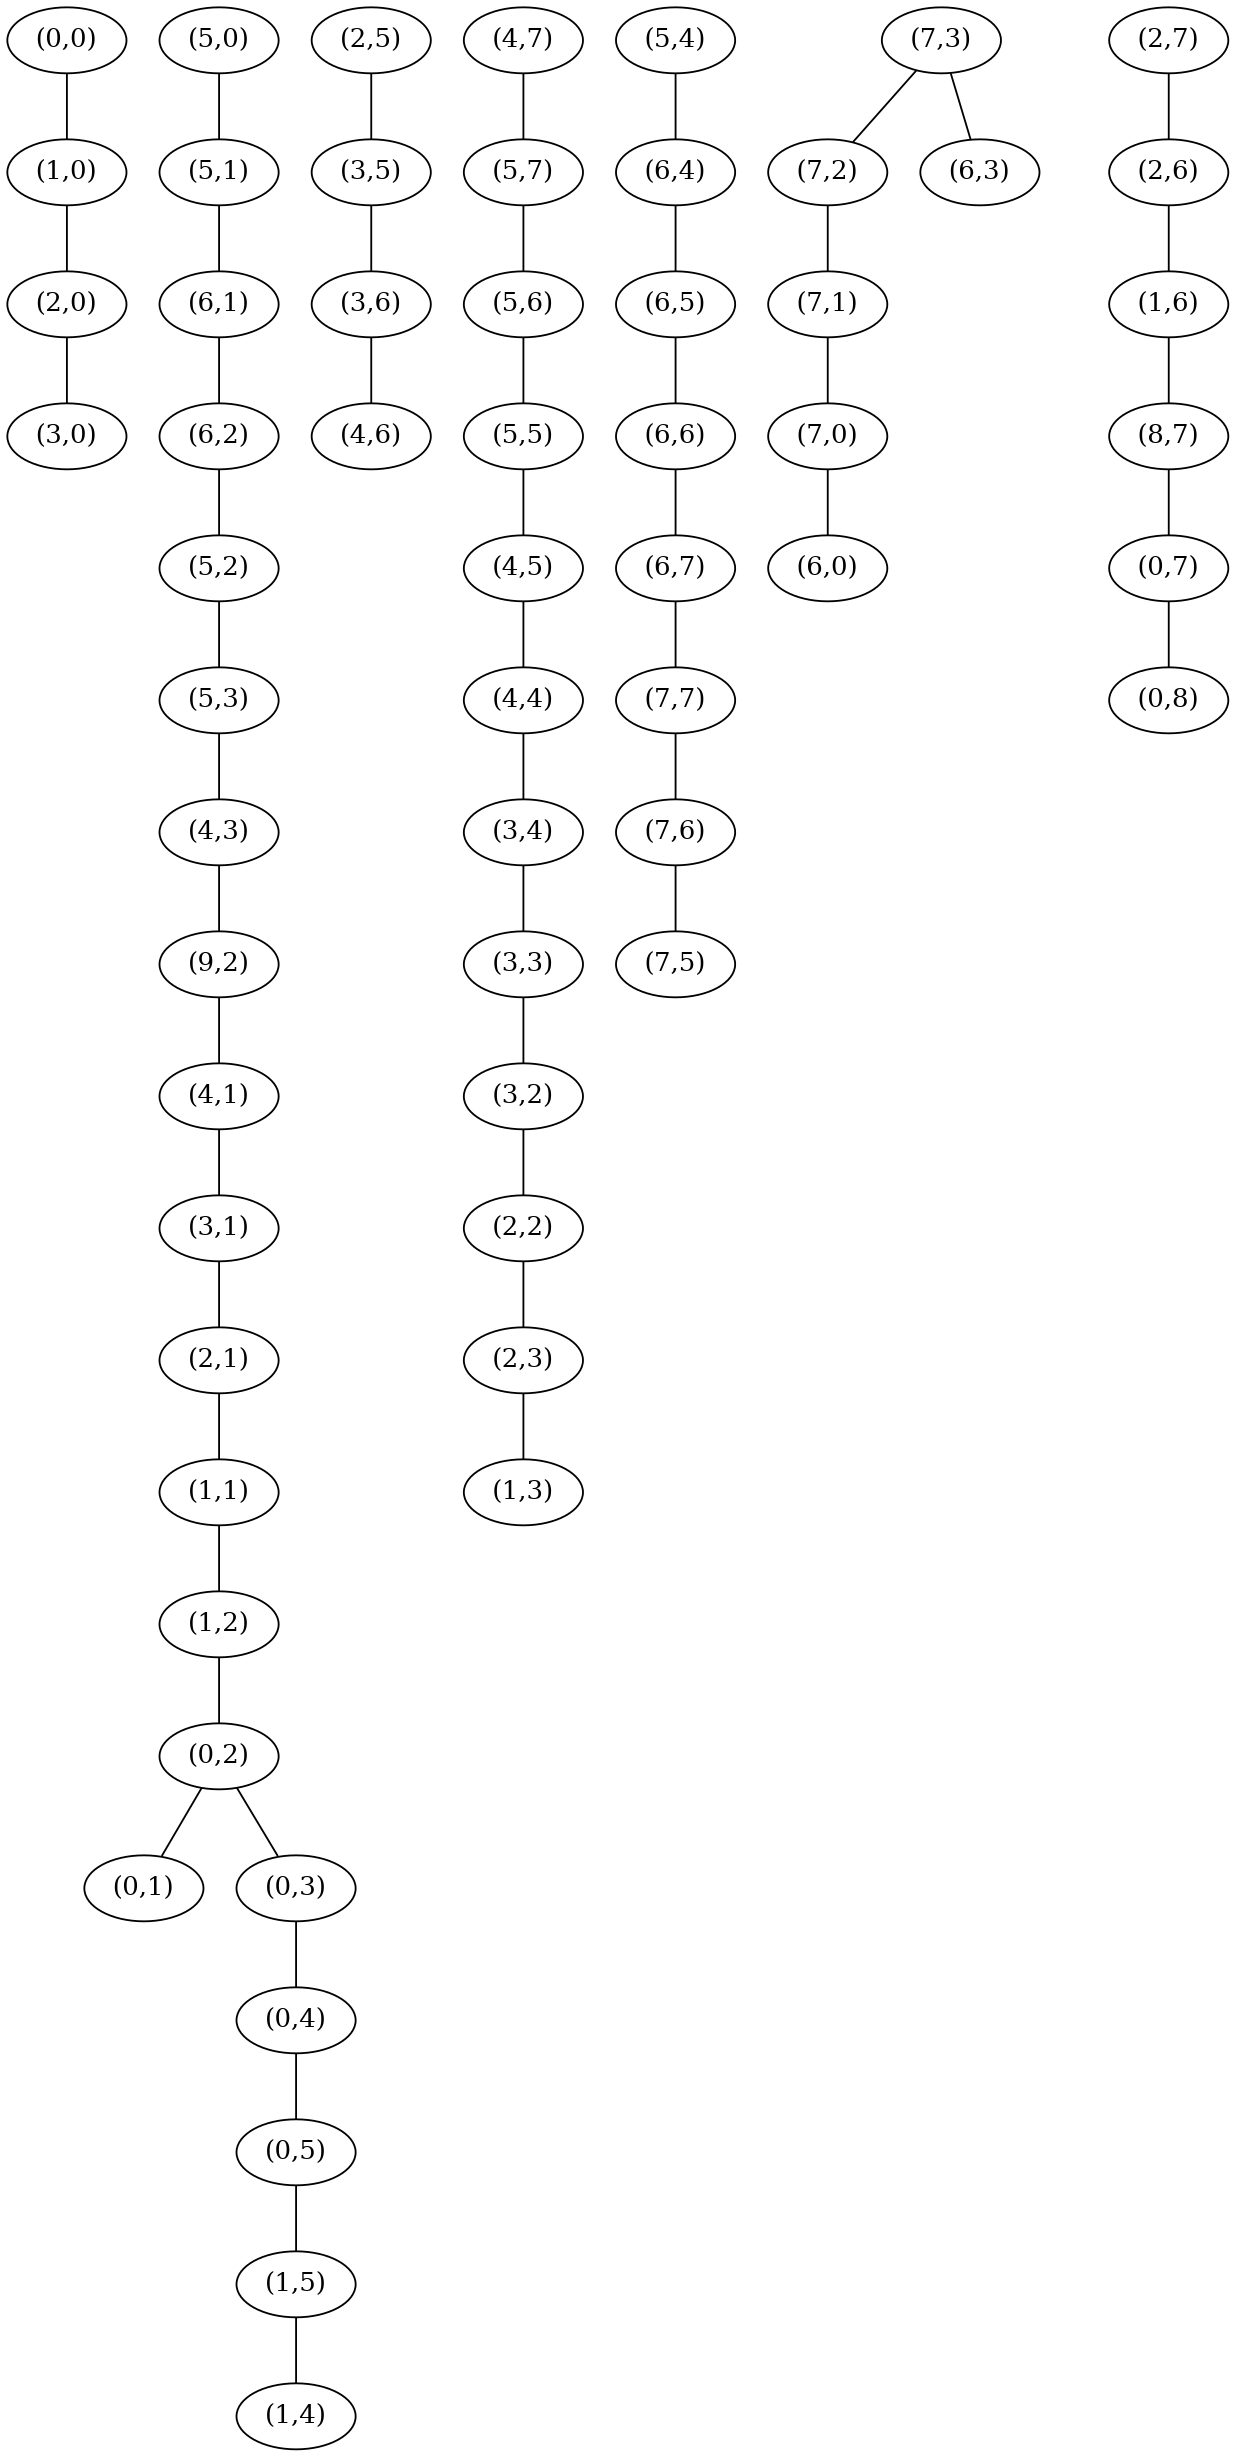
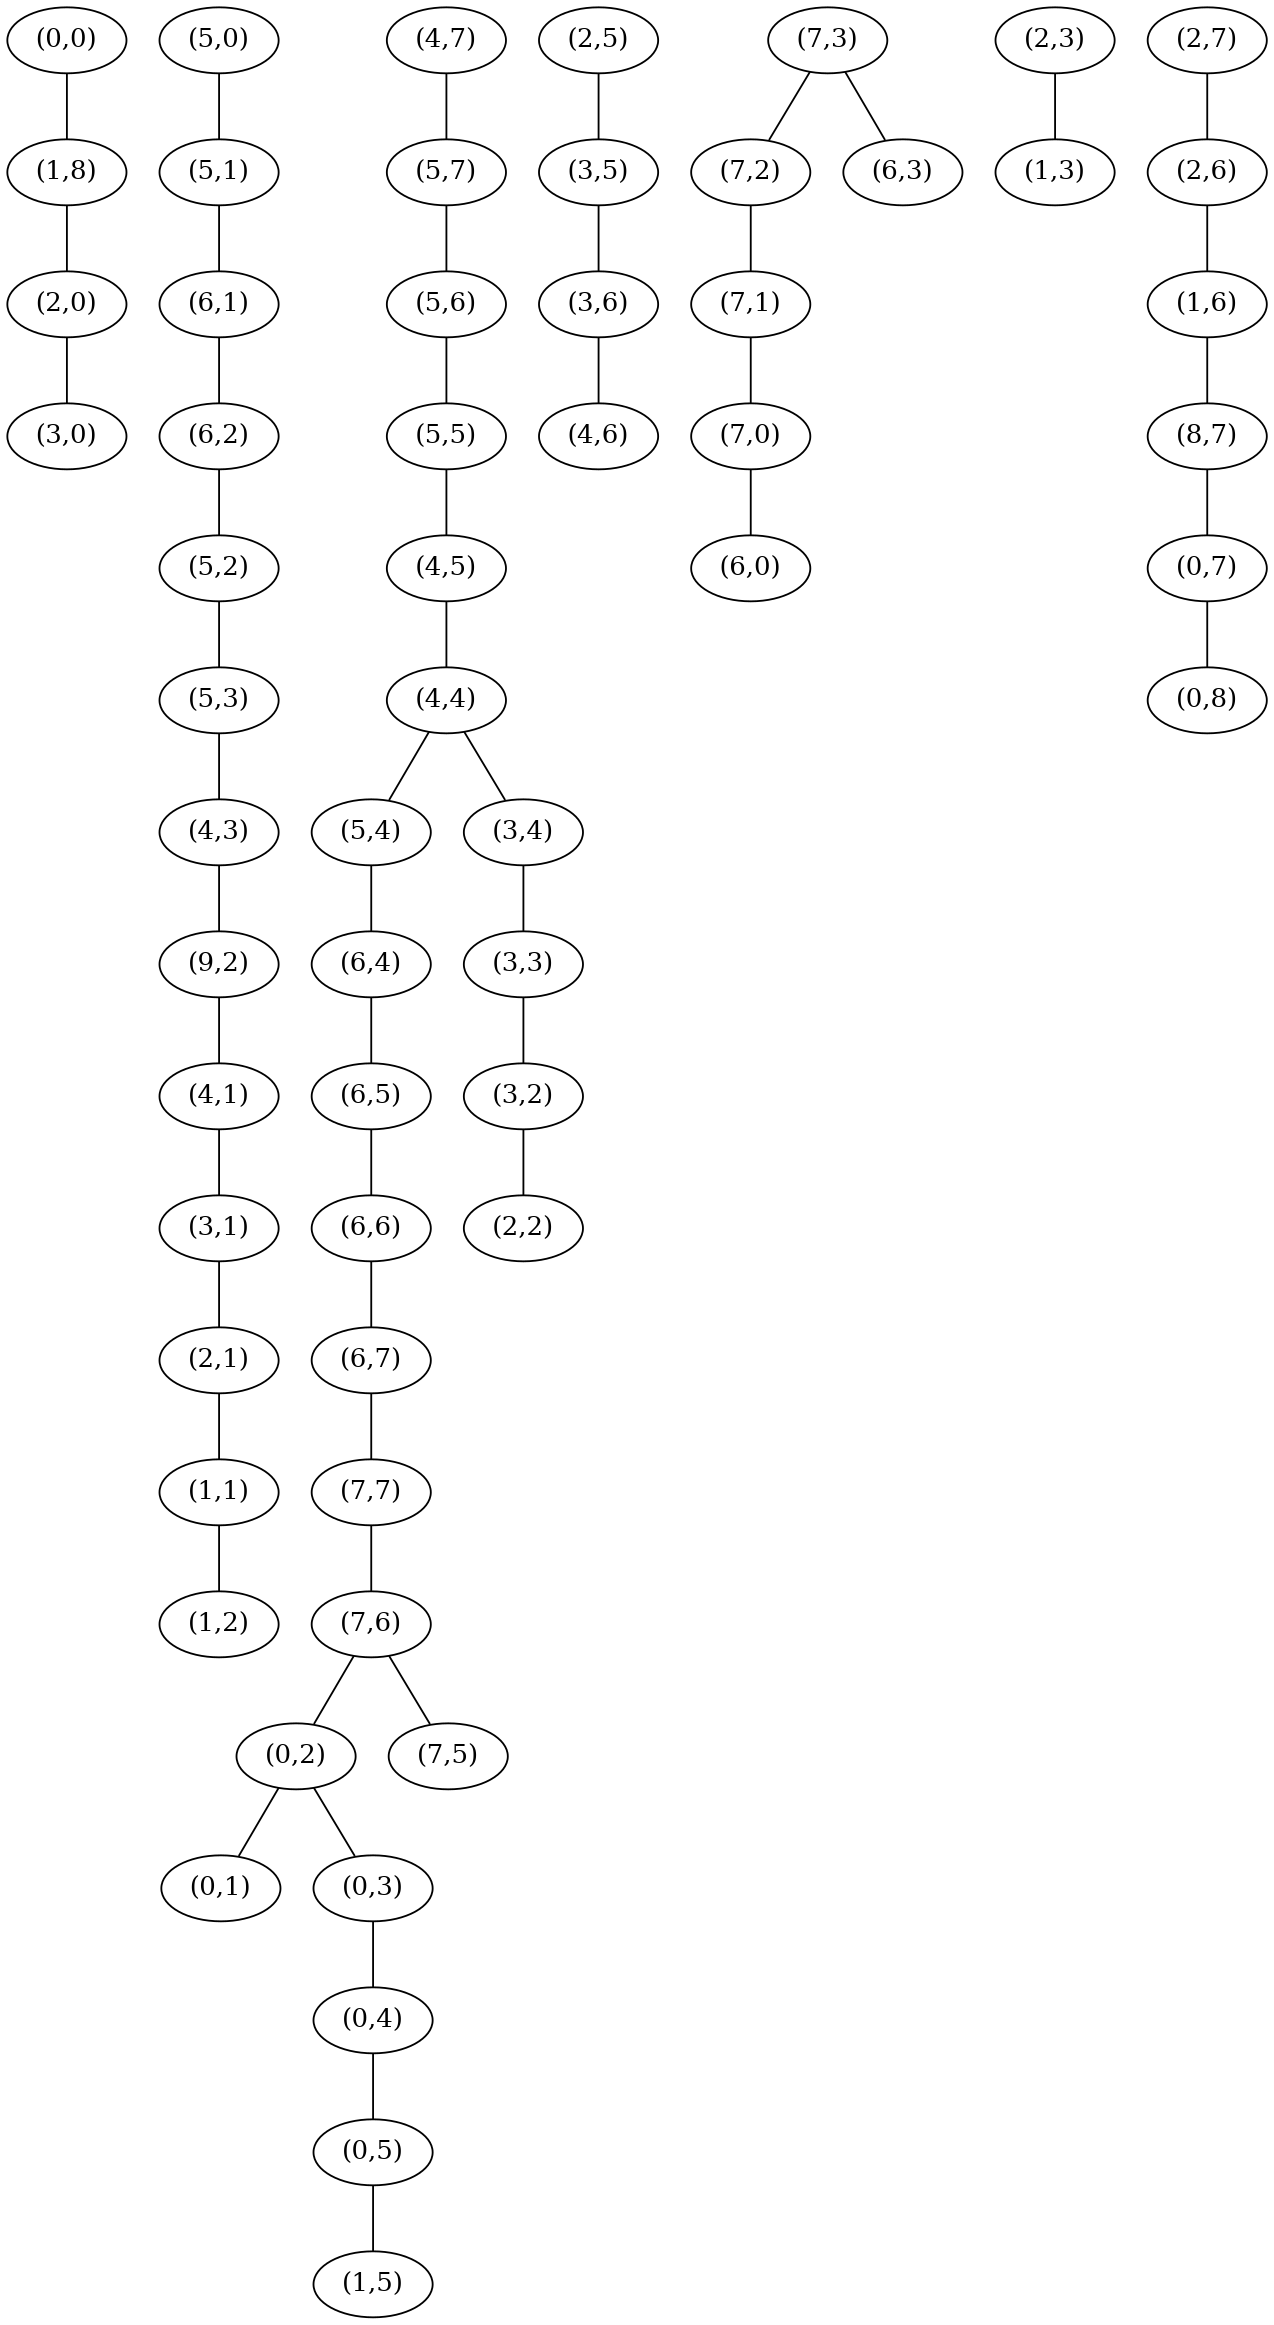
(67, 172) -> (67, 172)
none -> (409, 766)
(523, 1295) -> none
(219, 1691) -> (334, 1690)
(296, 2416) -> none
